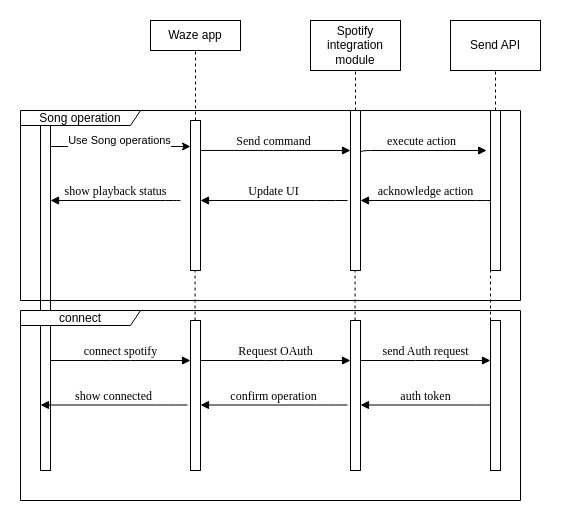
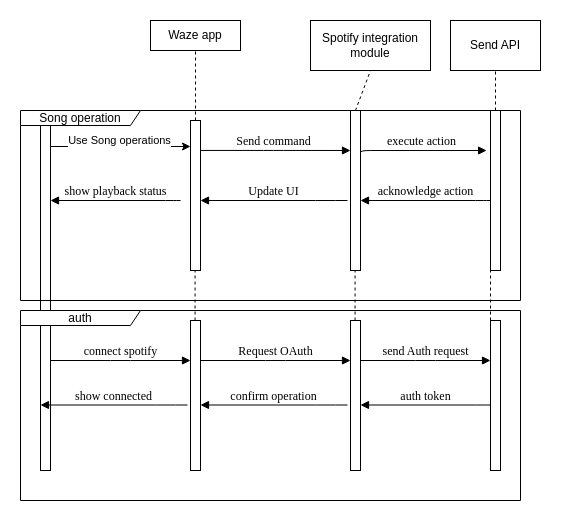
(356, 46) -> (371, 46)
(81, 319) -> (81, 319)
